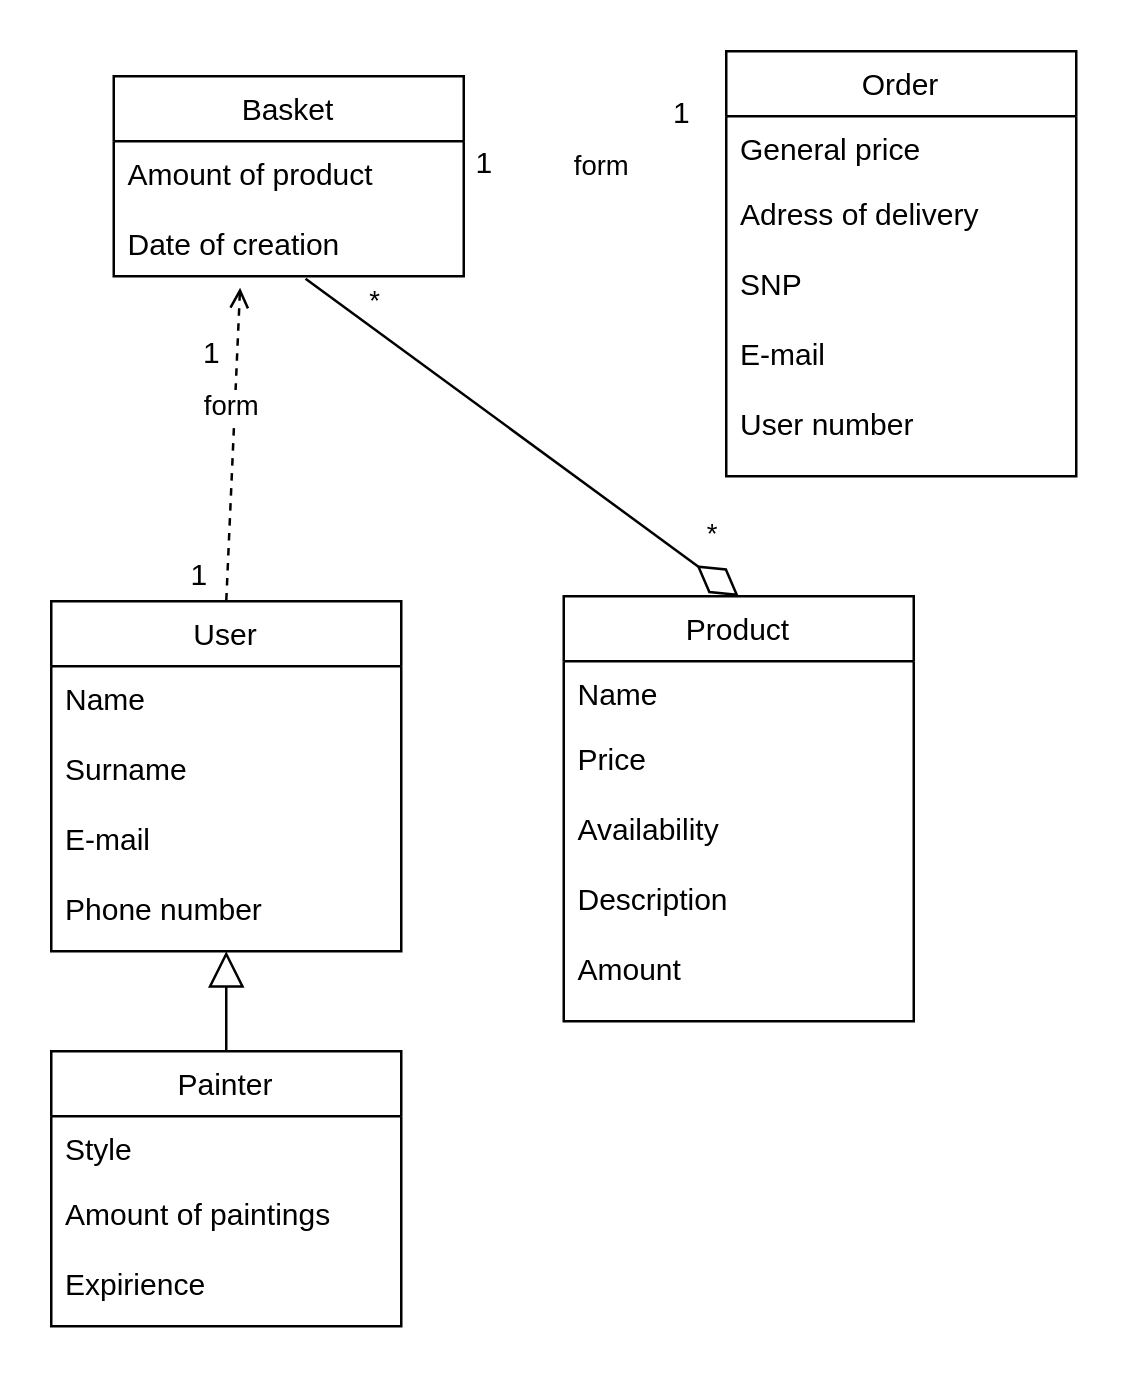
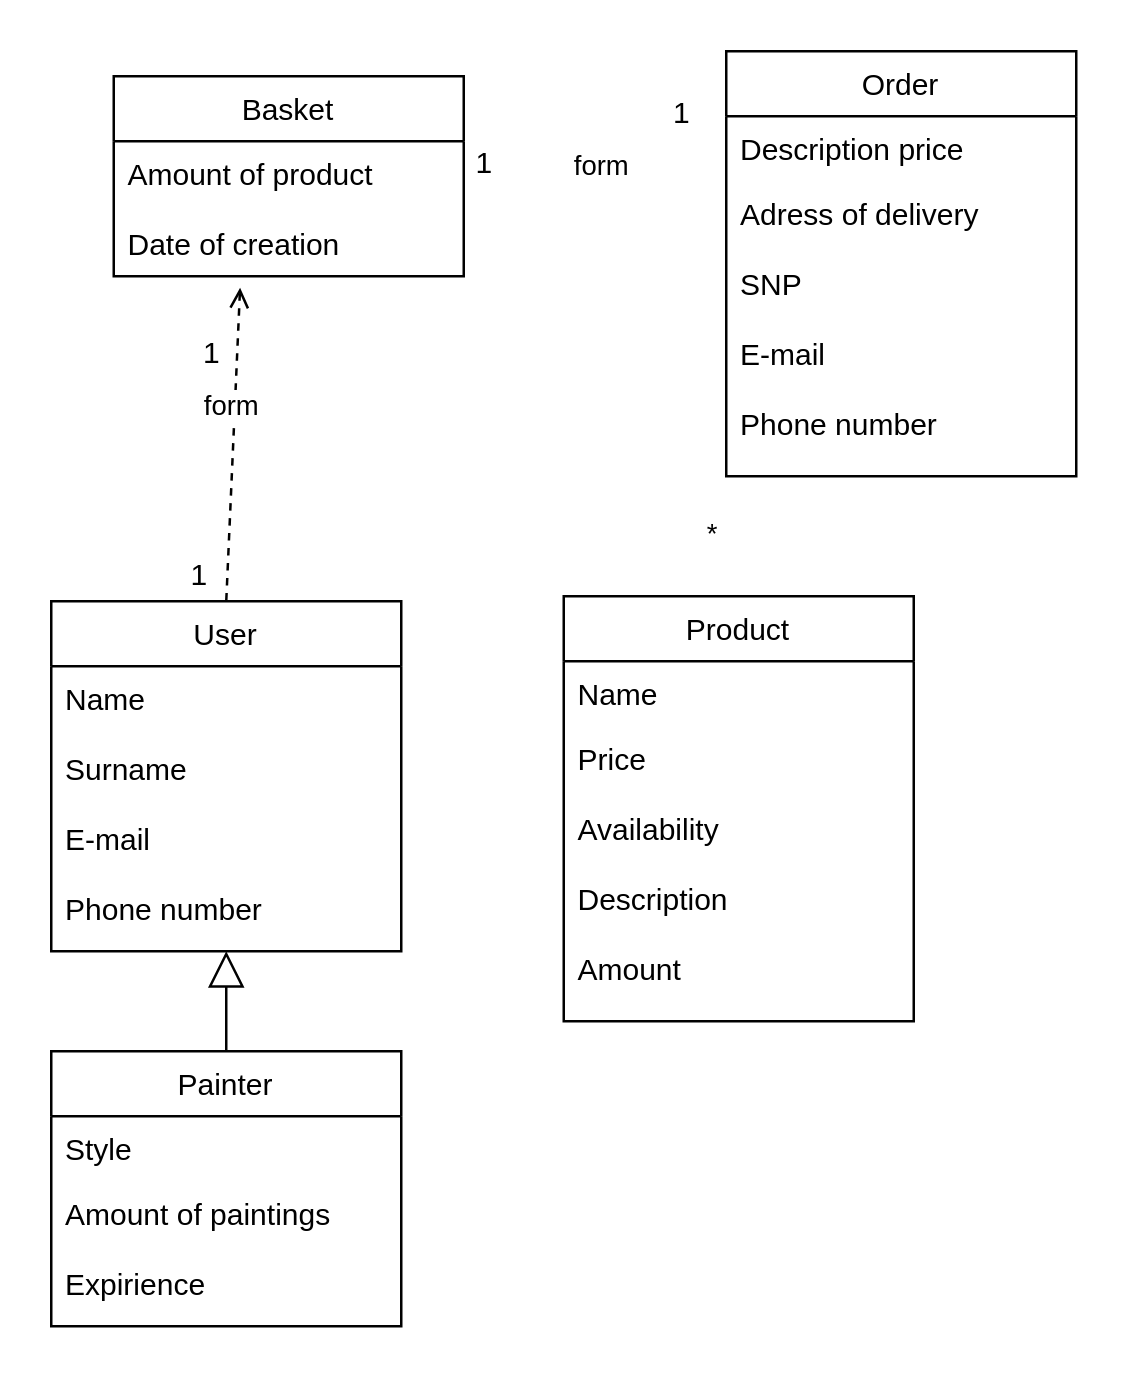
(838, 150) -> (867, 150)
(876, 215) -> (876, 215)
(502, 423) -> none
